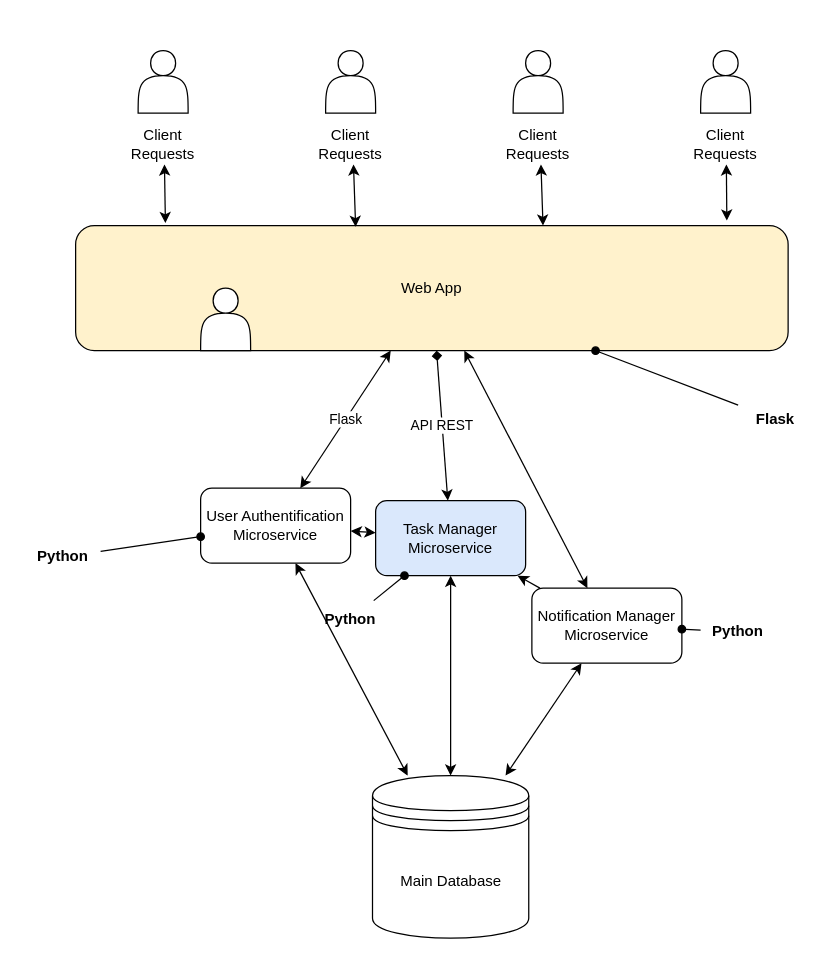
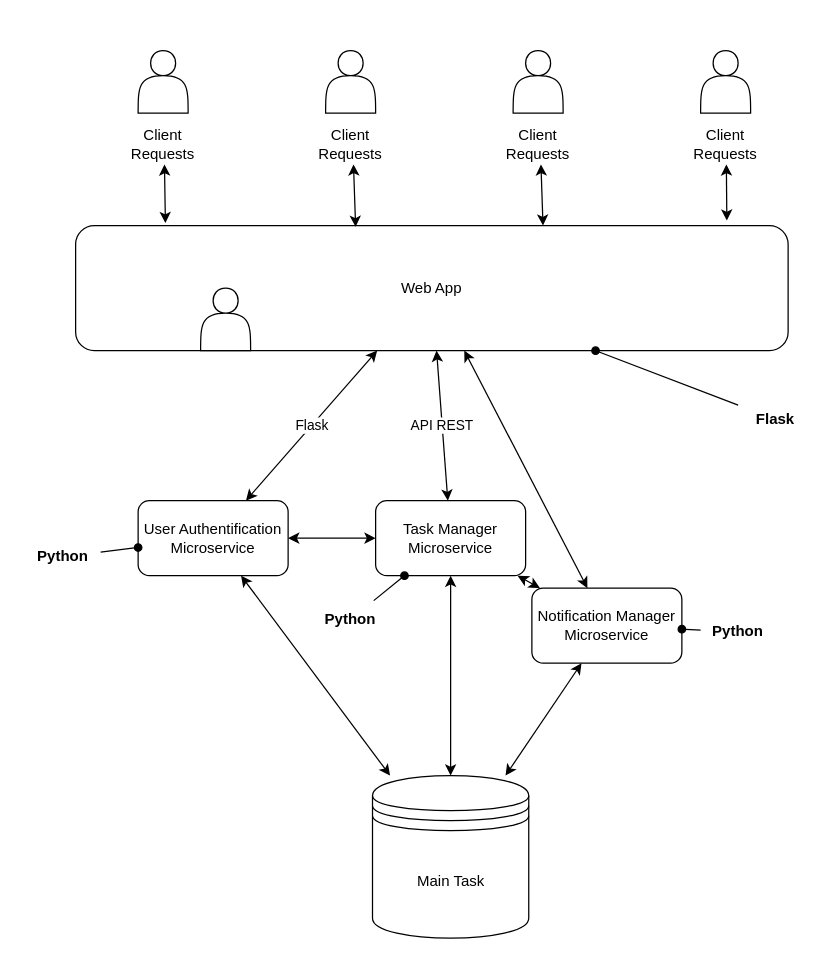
(432, 288) -> (432, 288)
(437, 361) -> (437, 360)
(276, 526) -> (213, 538)
(451, 538) -> (451, 538)
(534, 585) -> (531, 583)
(451, 882) -> (451, 882)
